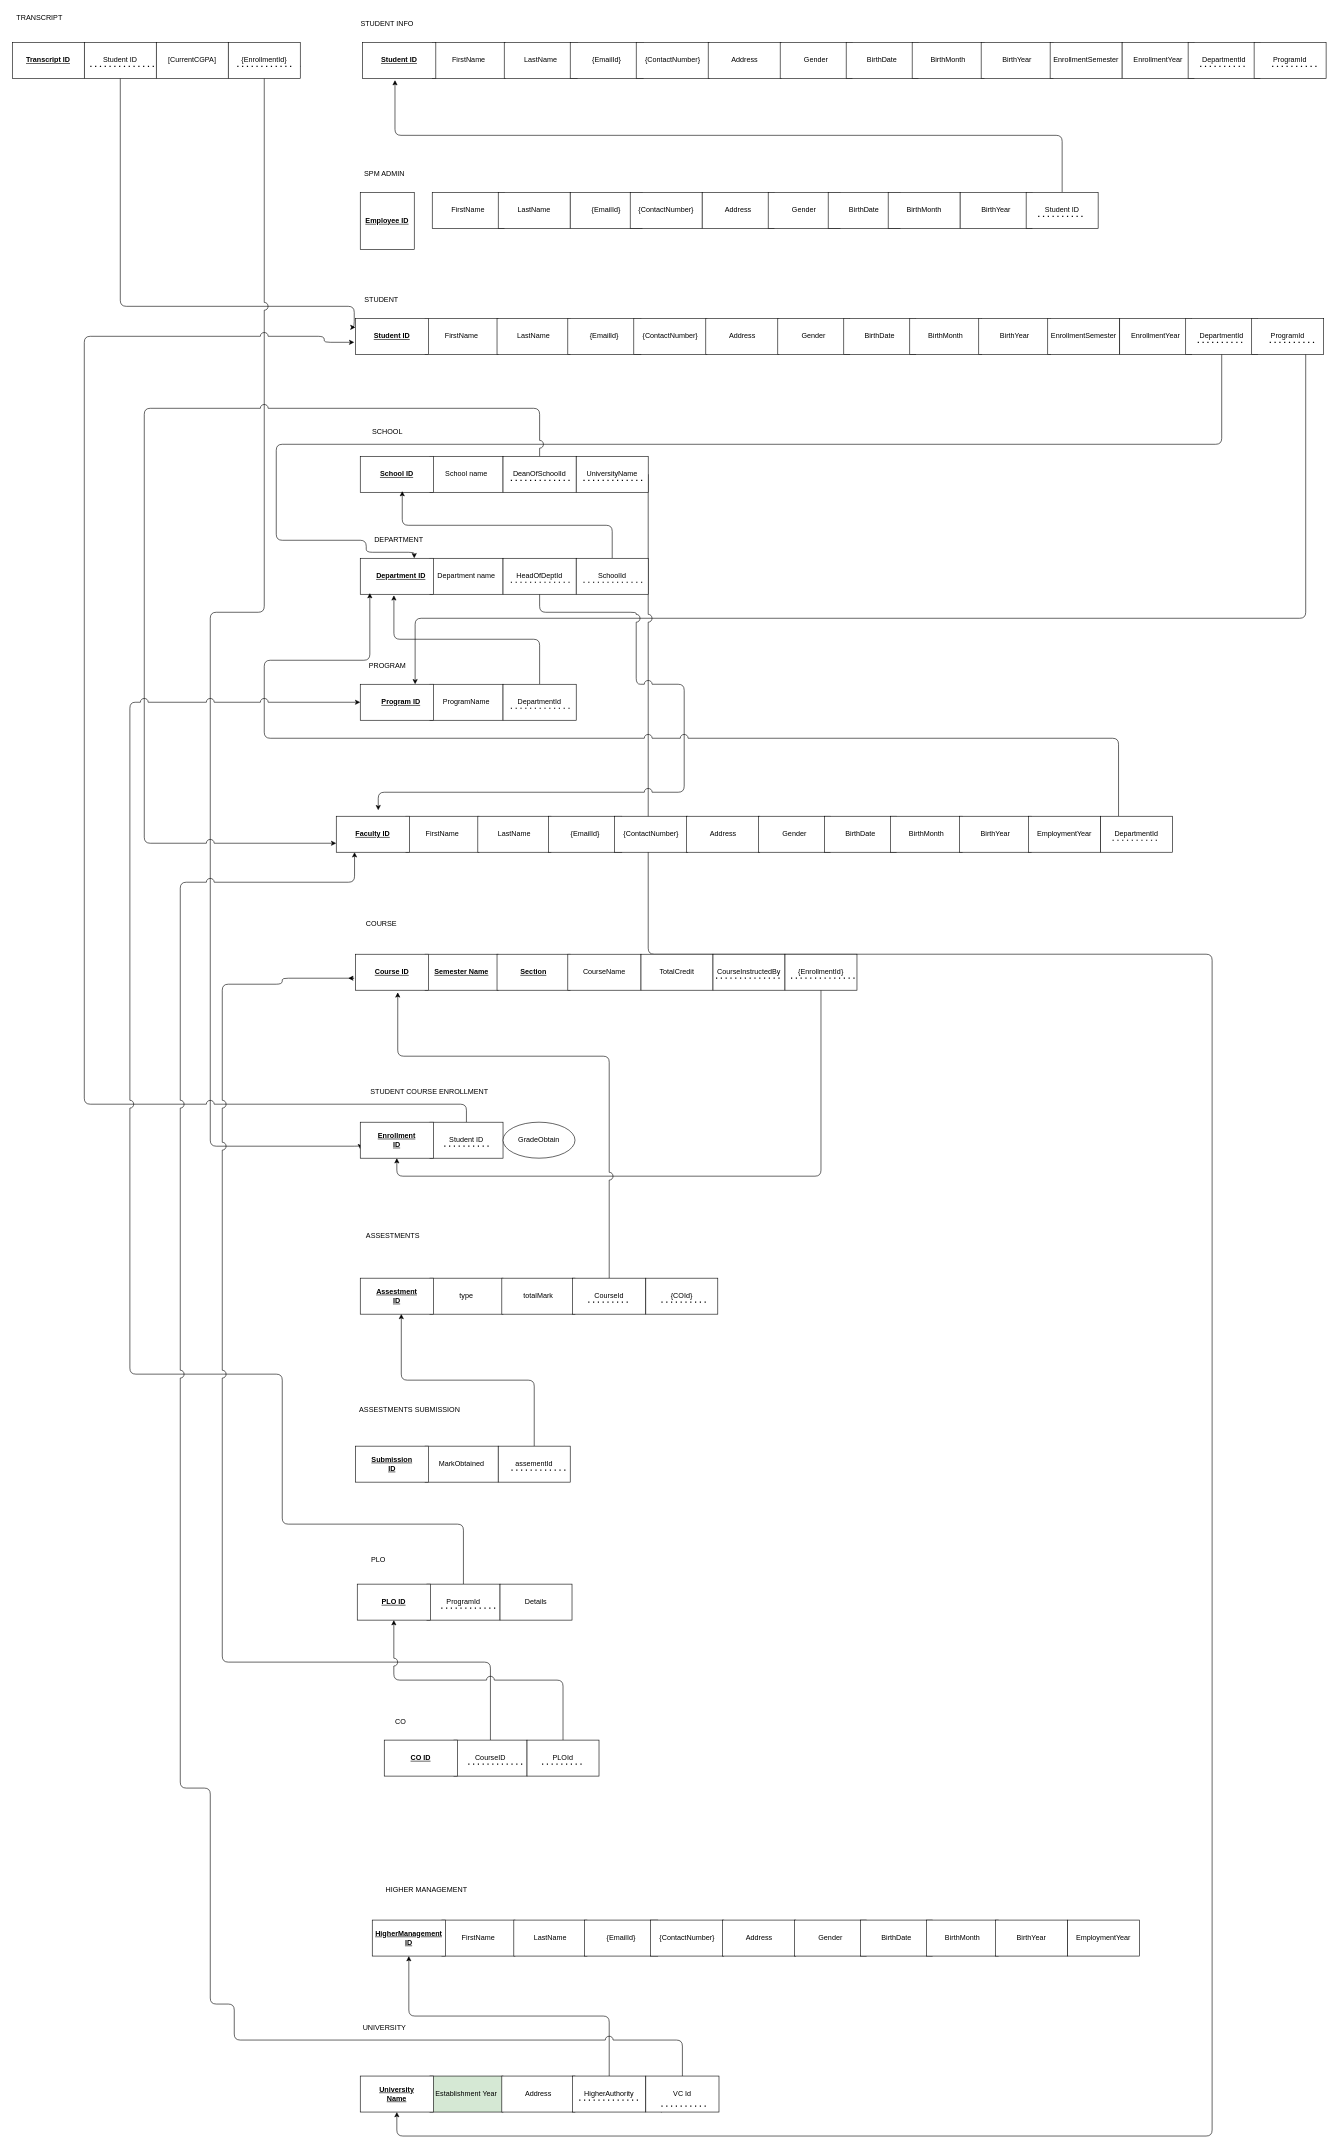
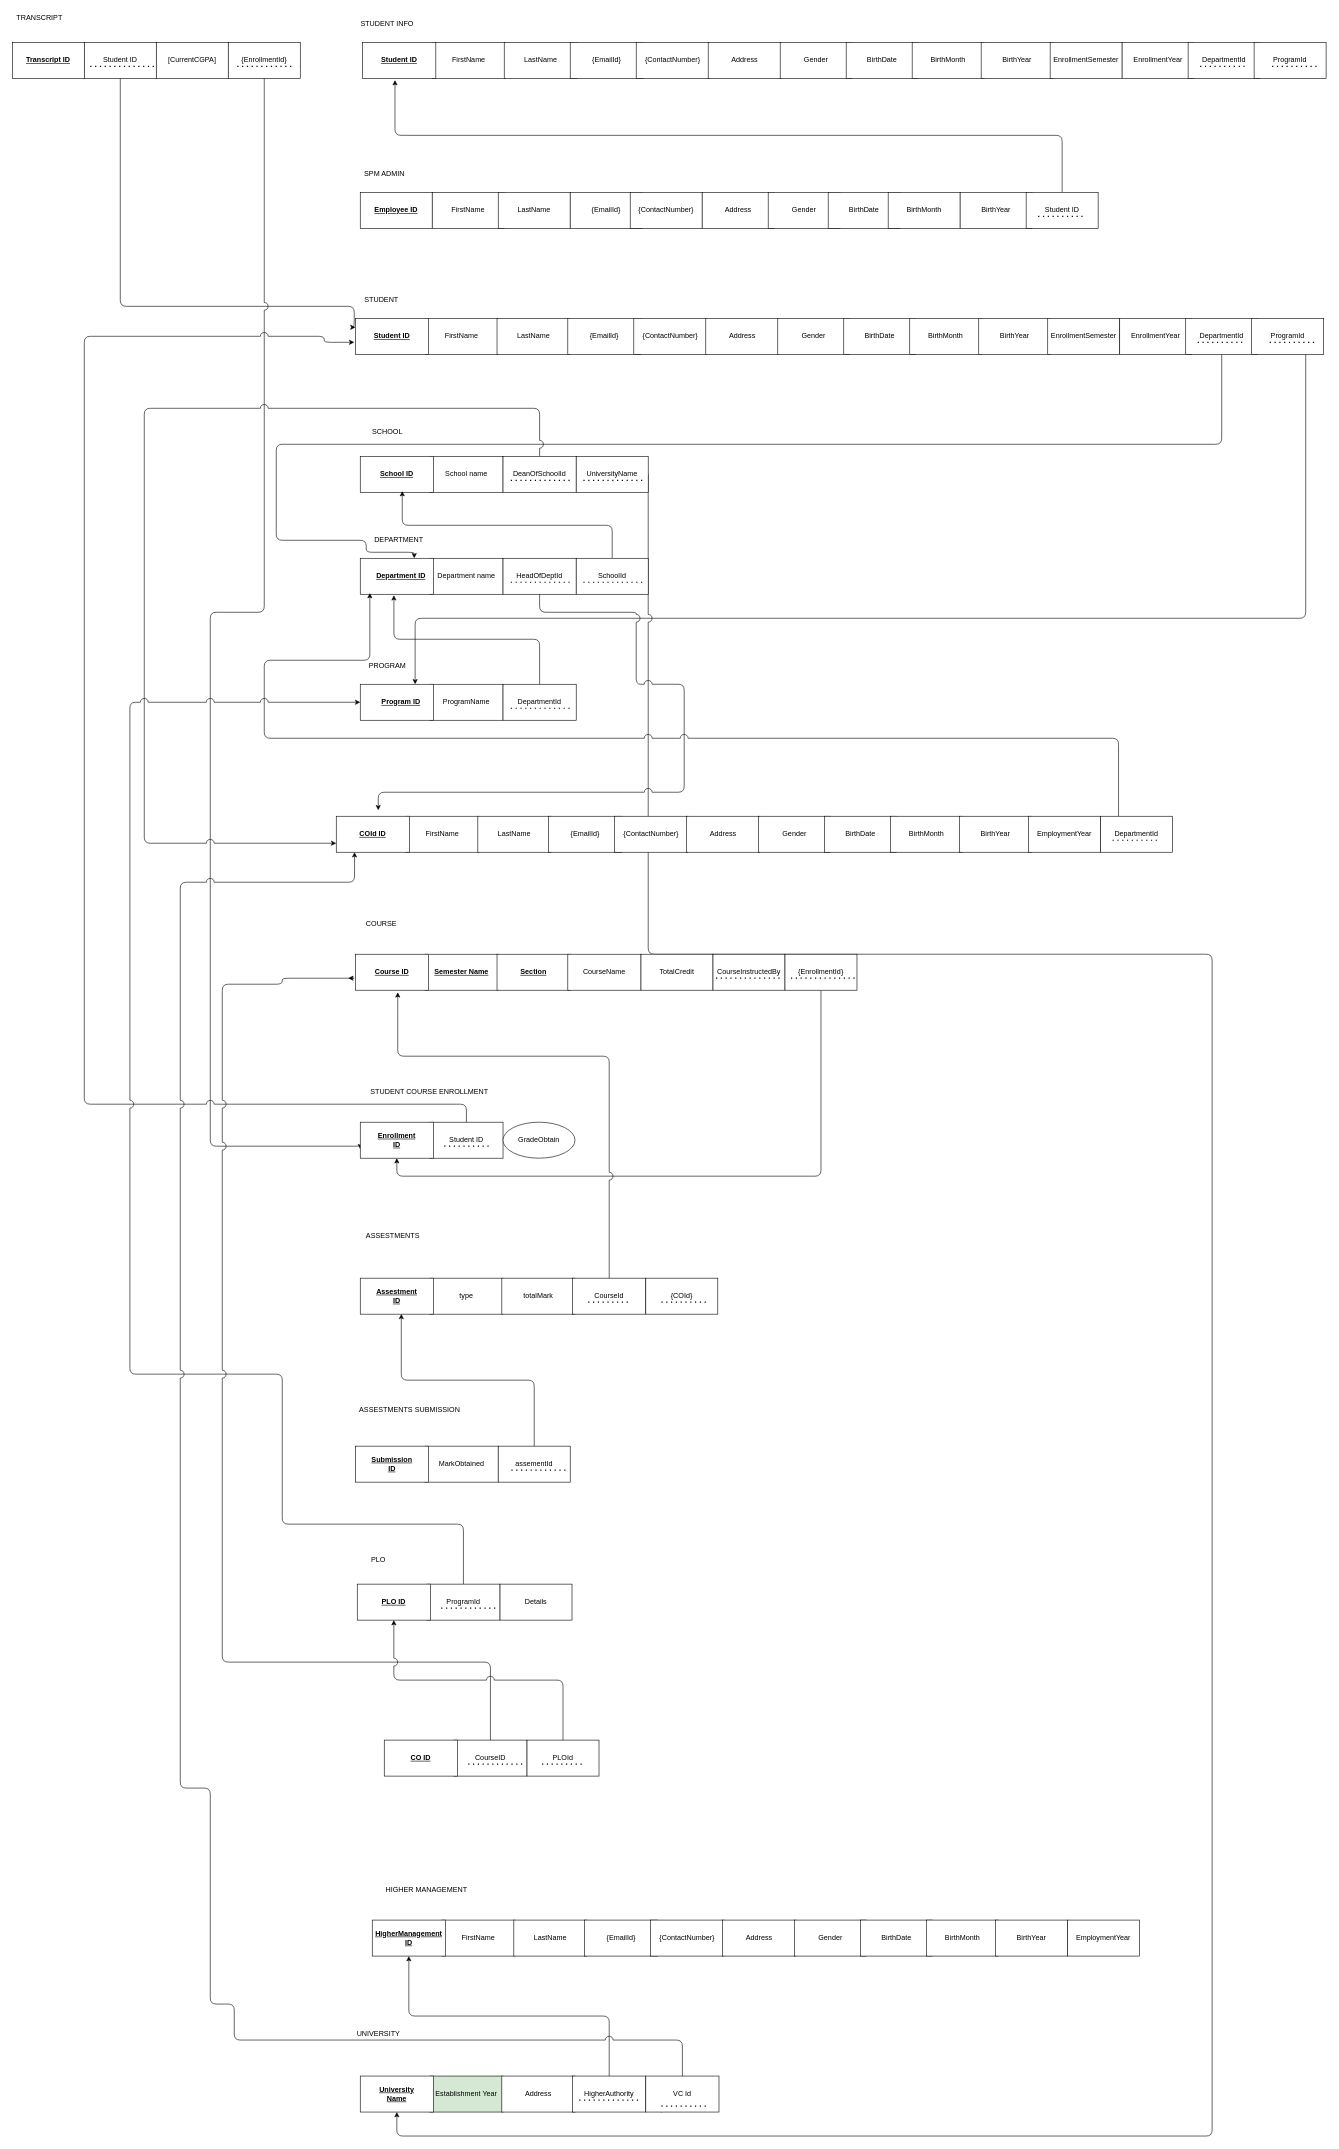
(387, 221) -> (396, 210)
(373, 834) -> (373, 834)
(401, 1722) -> none
(384, 2028) -> (378, 2034)
